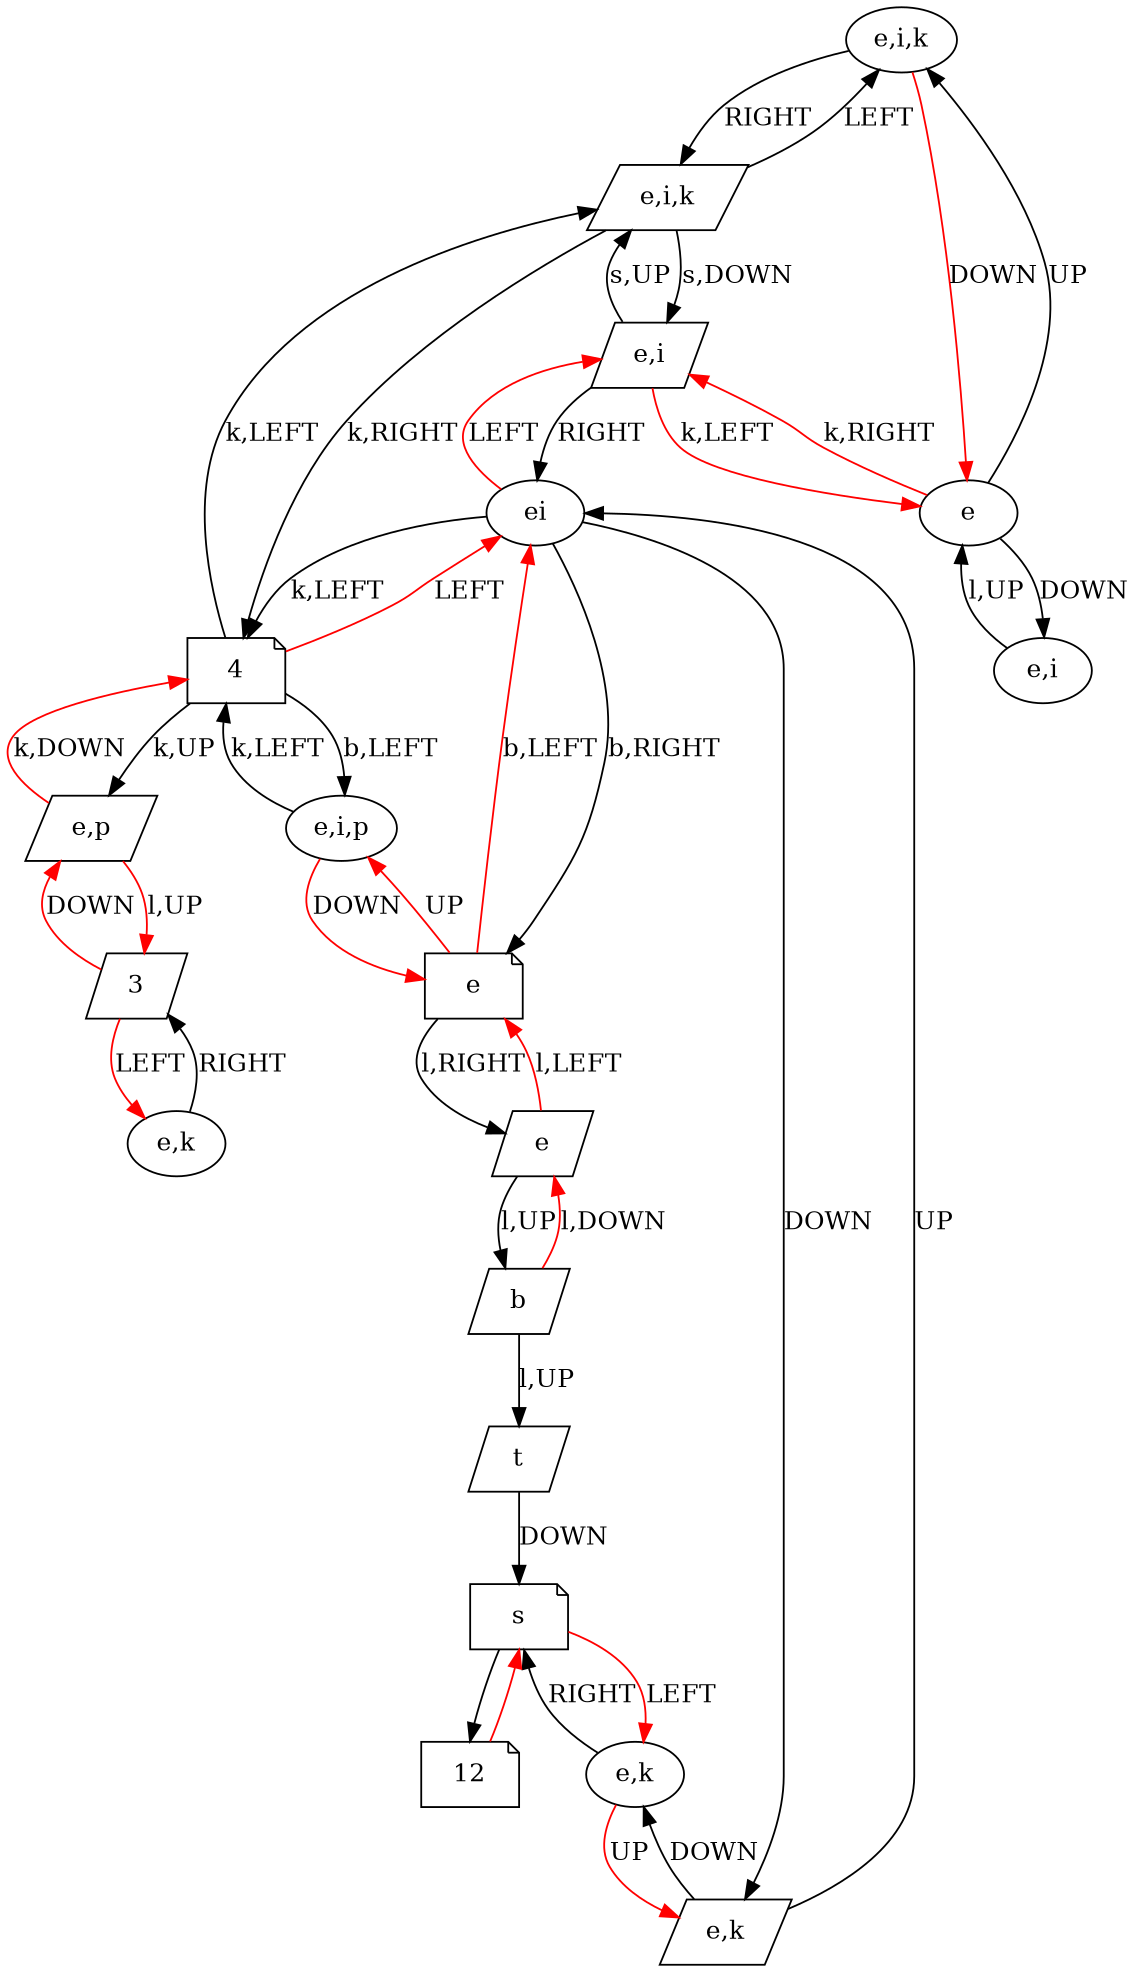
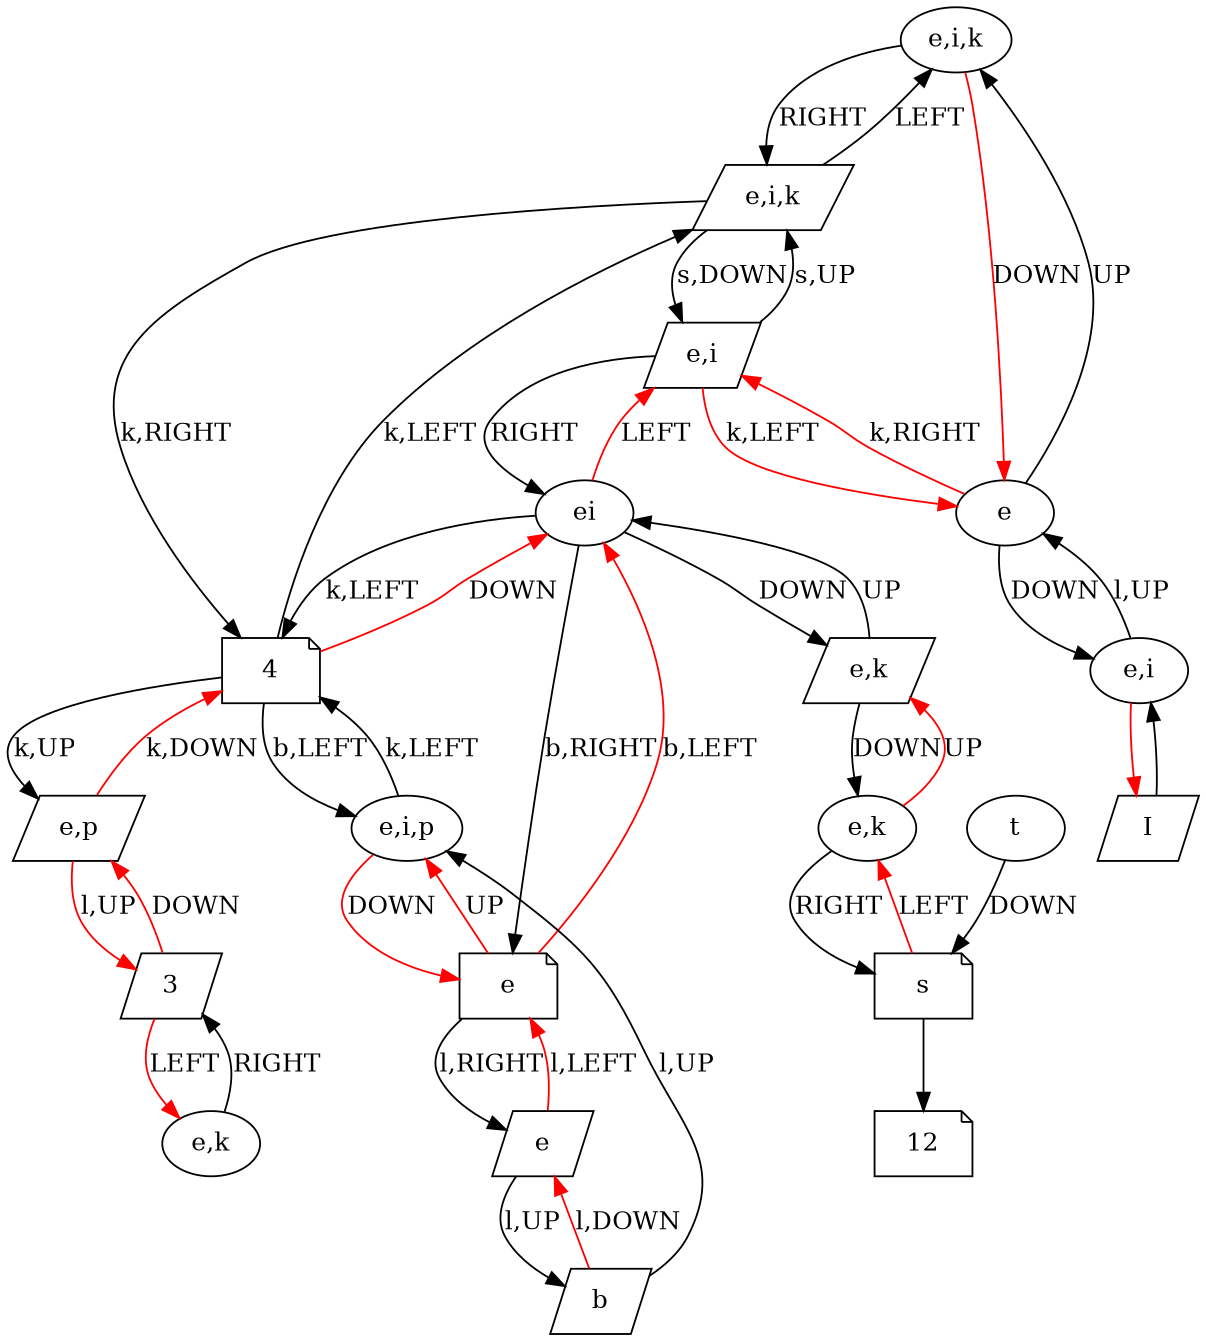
(469, 592) -> (513, 592)
none -> (1148, 828)
(519, 1371) -> (642, 1046)
(519, 1459) -> (1016, 828)
(504, 1705) -> none
